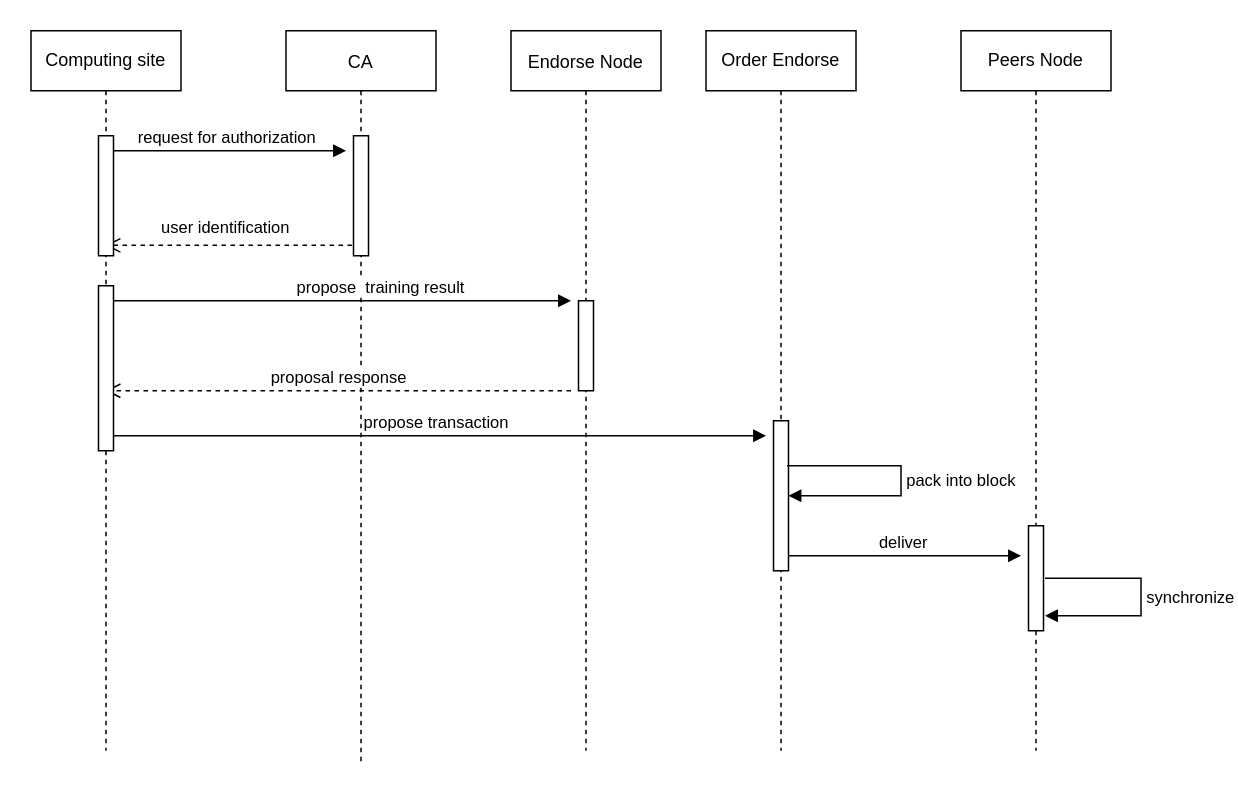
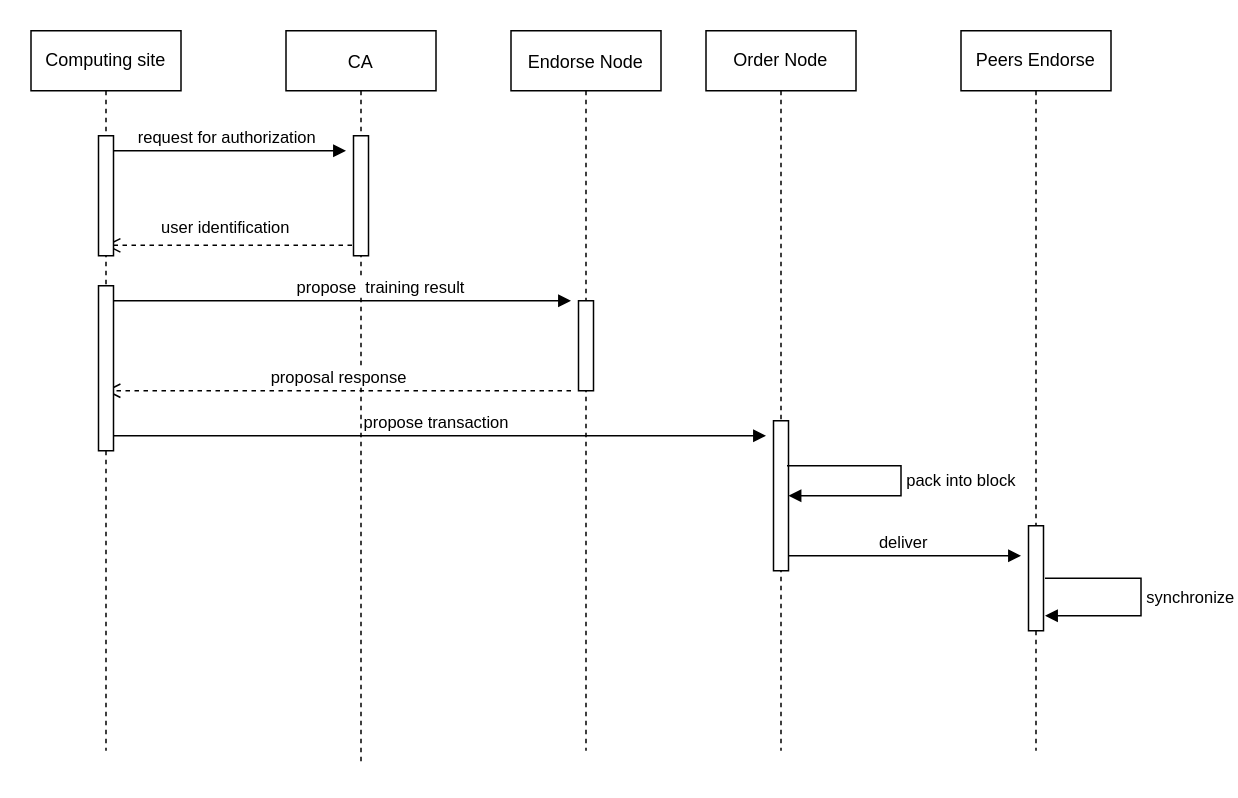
(781, 61) -> (781, 61)
(1036, 61) -> (1036, 61)
